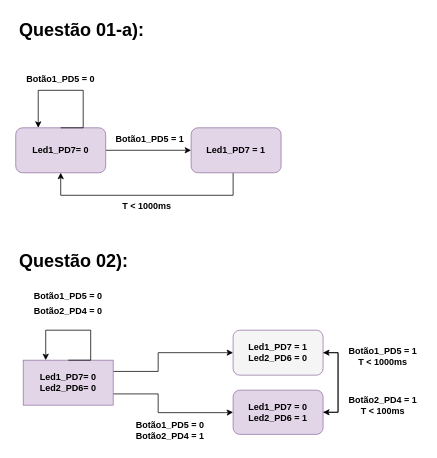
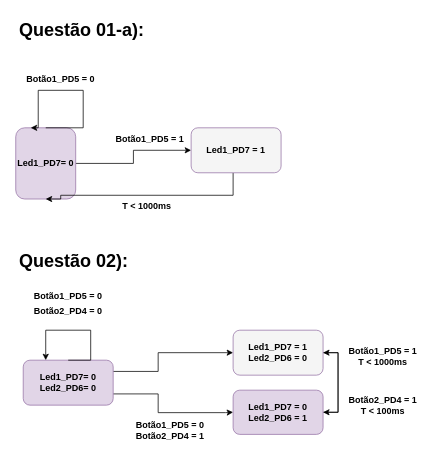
(60, 150) -> (45, 164)
(236, 150) -> (236, 150)
(68, 383) -> (68, 383)
